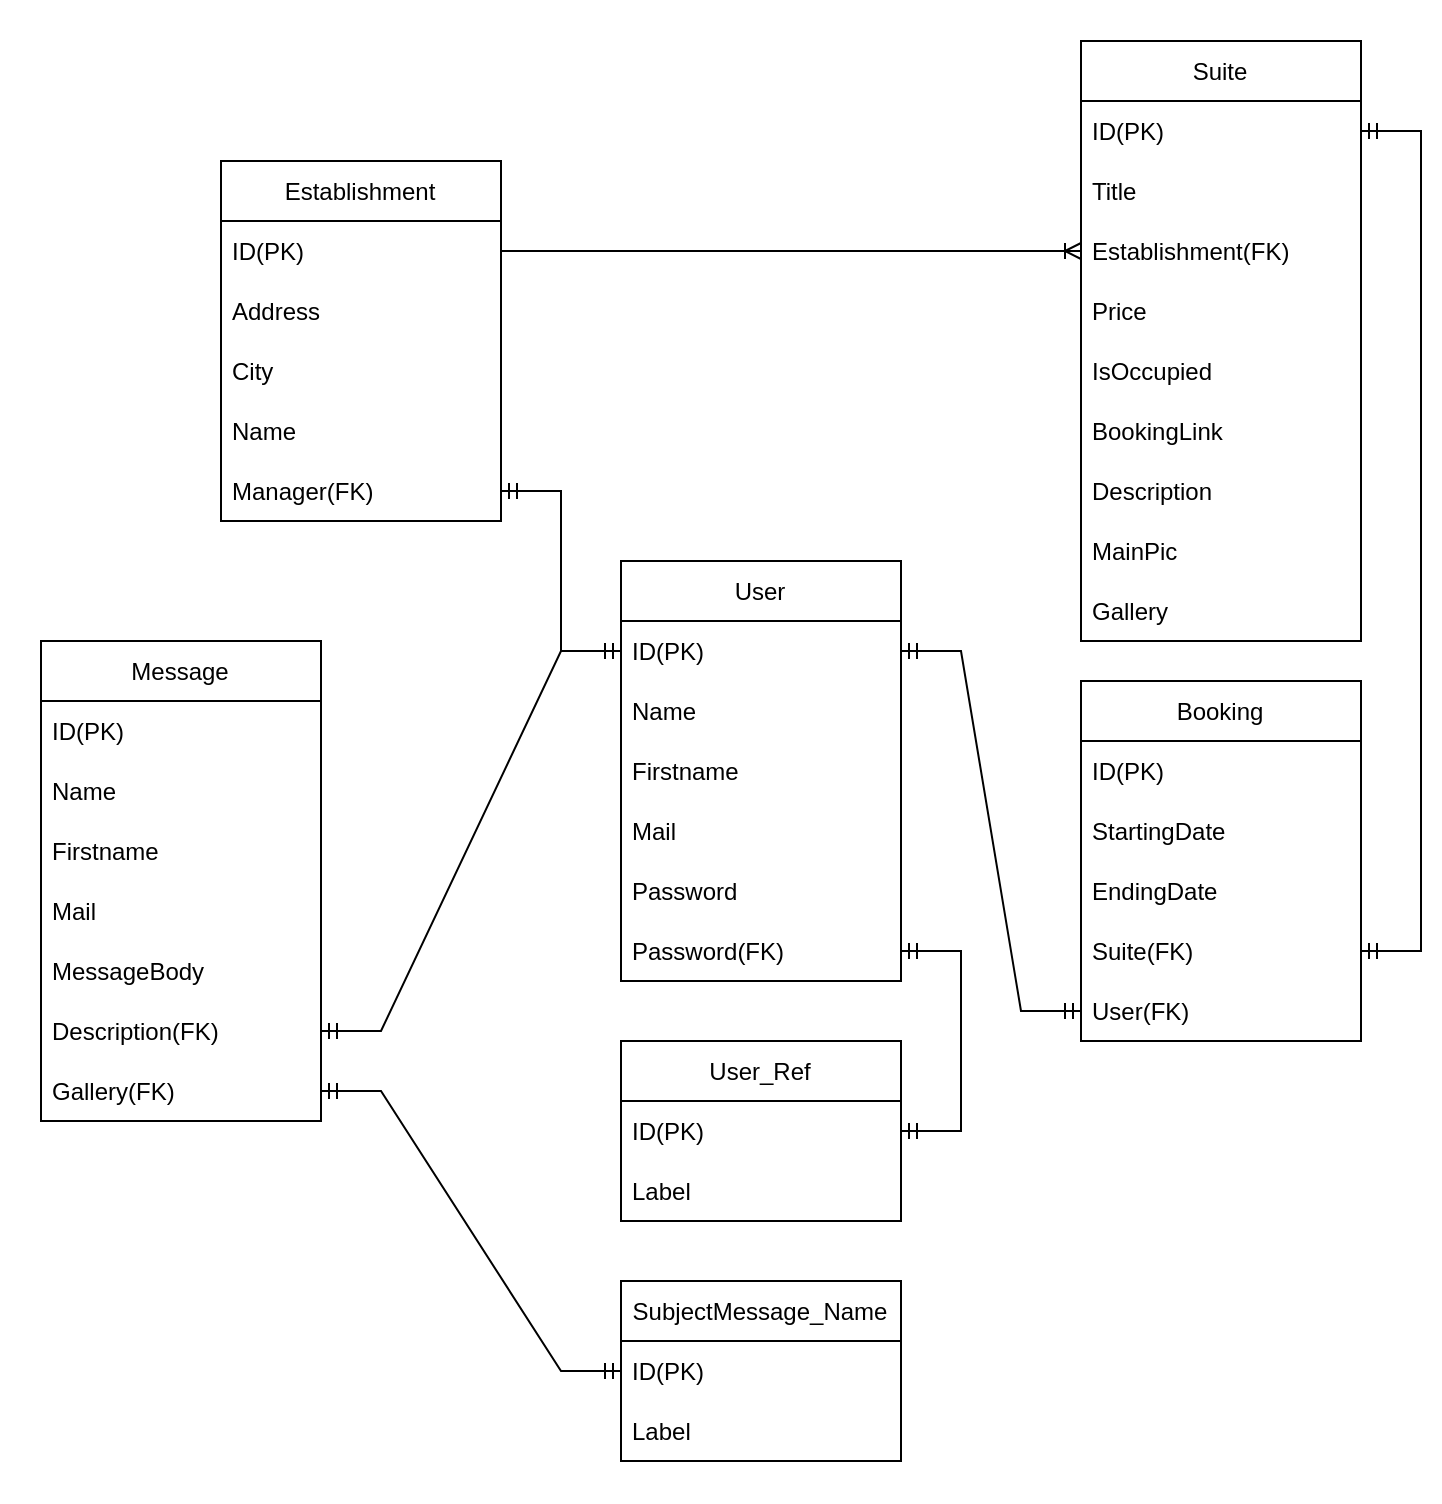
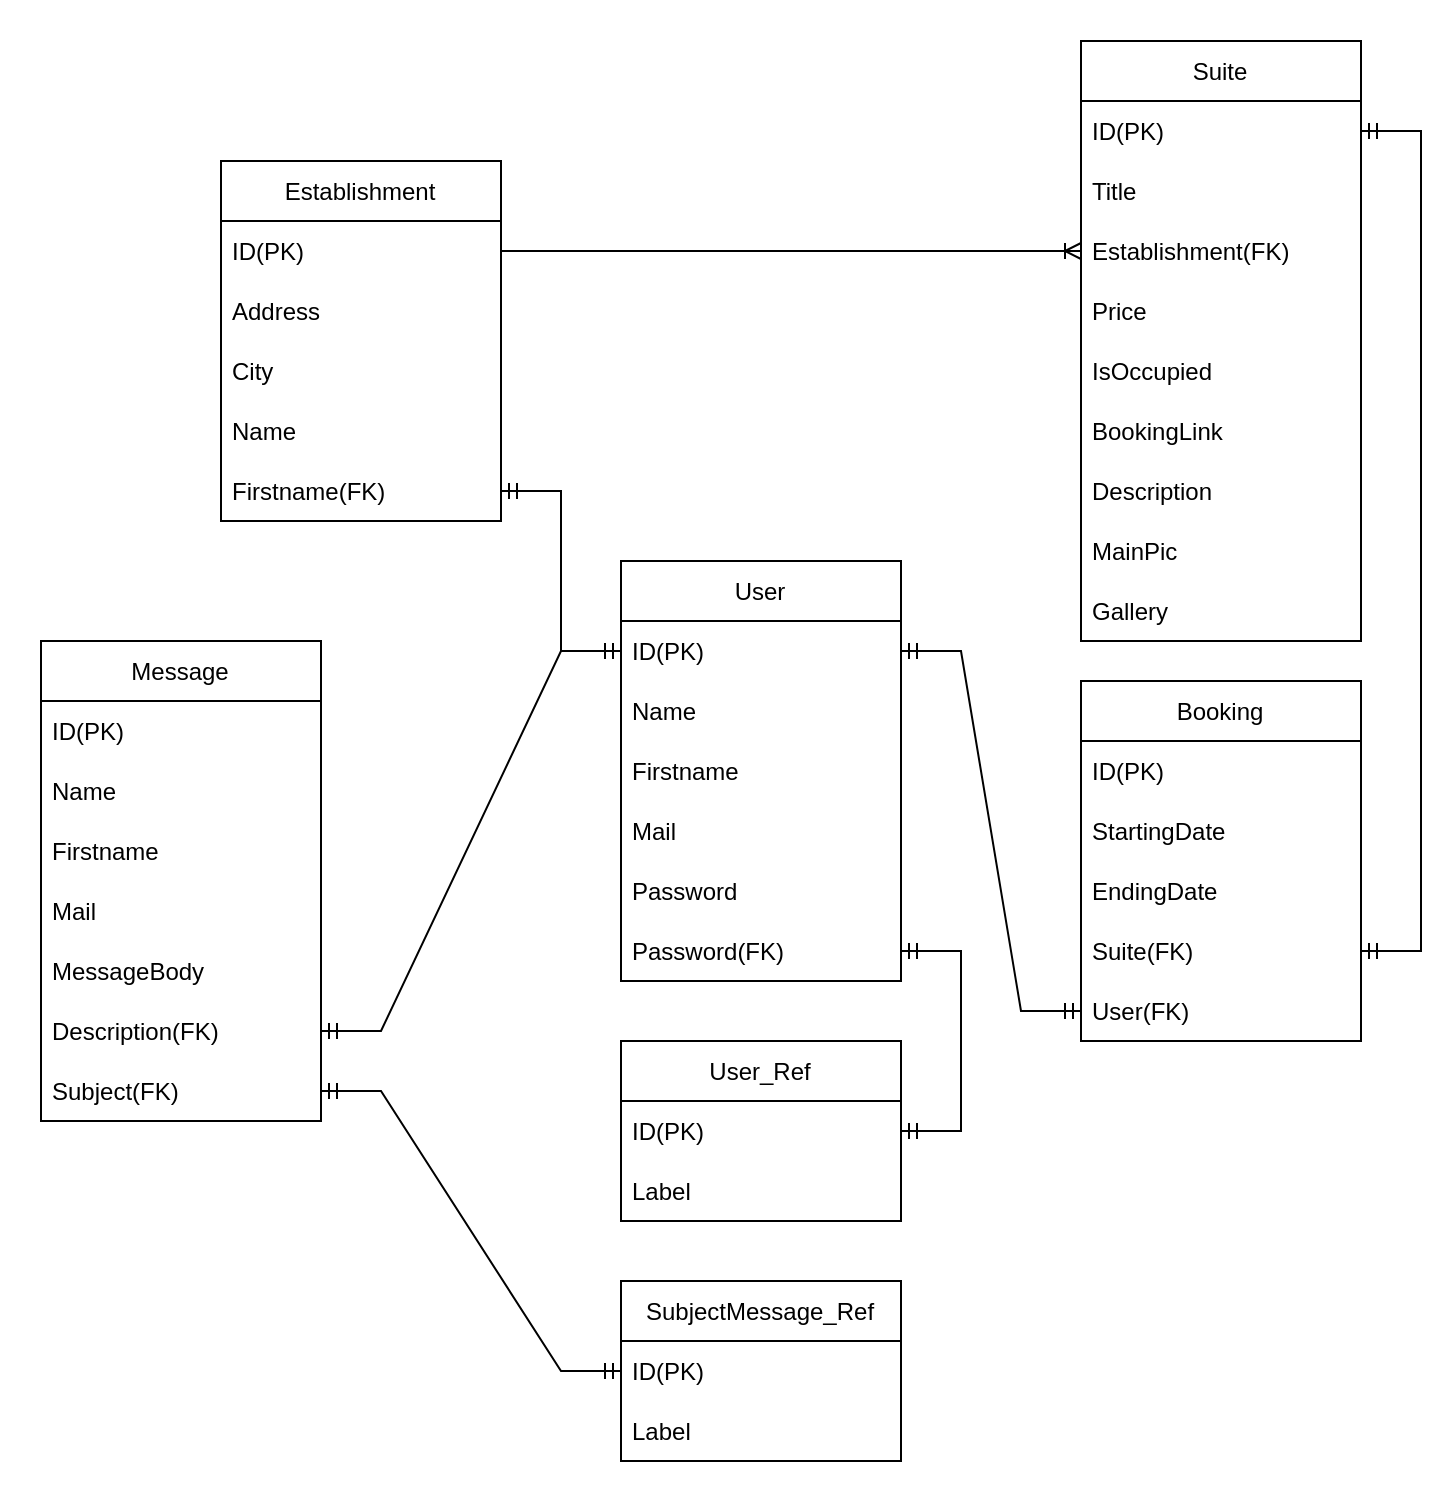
(306, 492) -> (316, 492)
(120, 1092) -> (126, 1092)
(760, 1312) -> (760, 1312)
